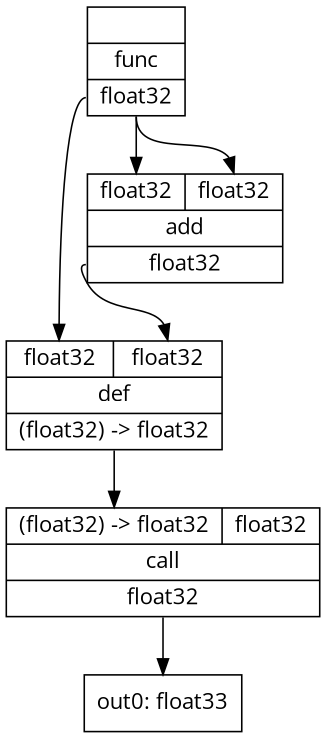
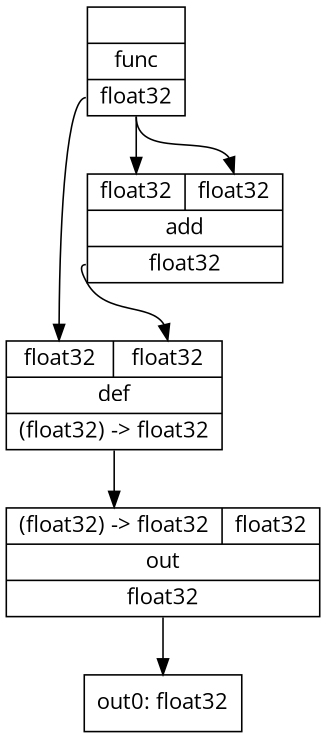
(163, 561) -> (163, 561)
(163, 703) -> (163, 703)
